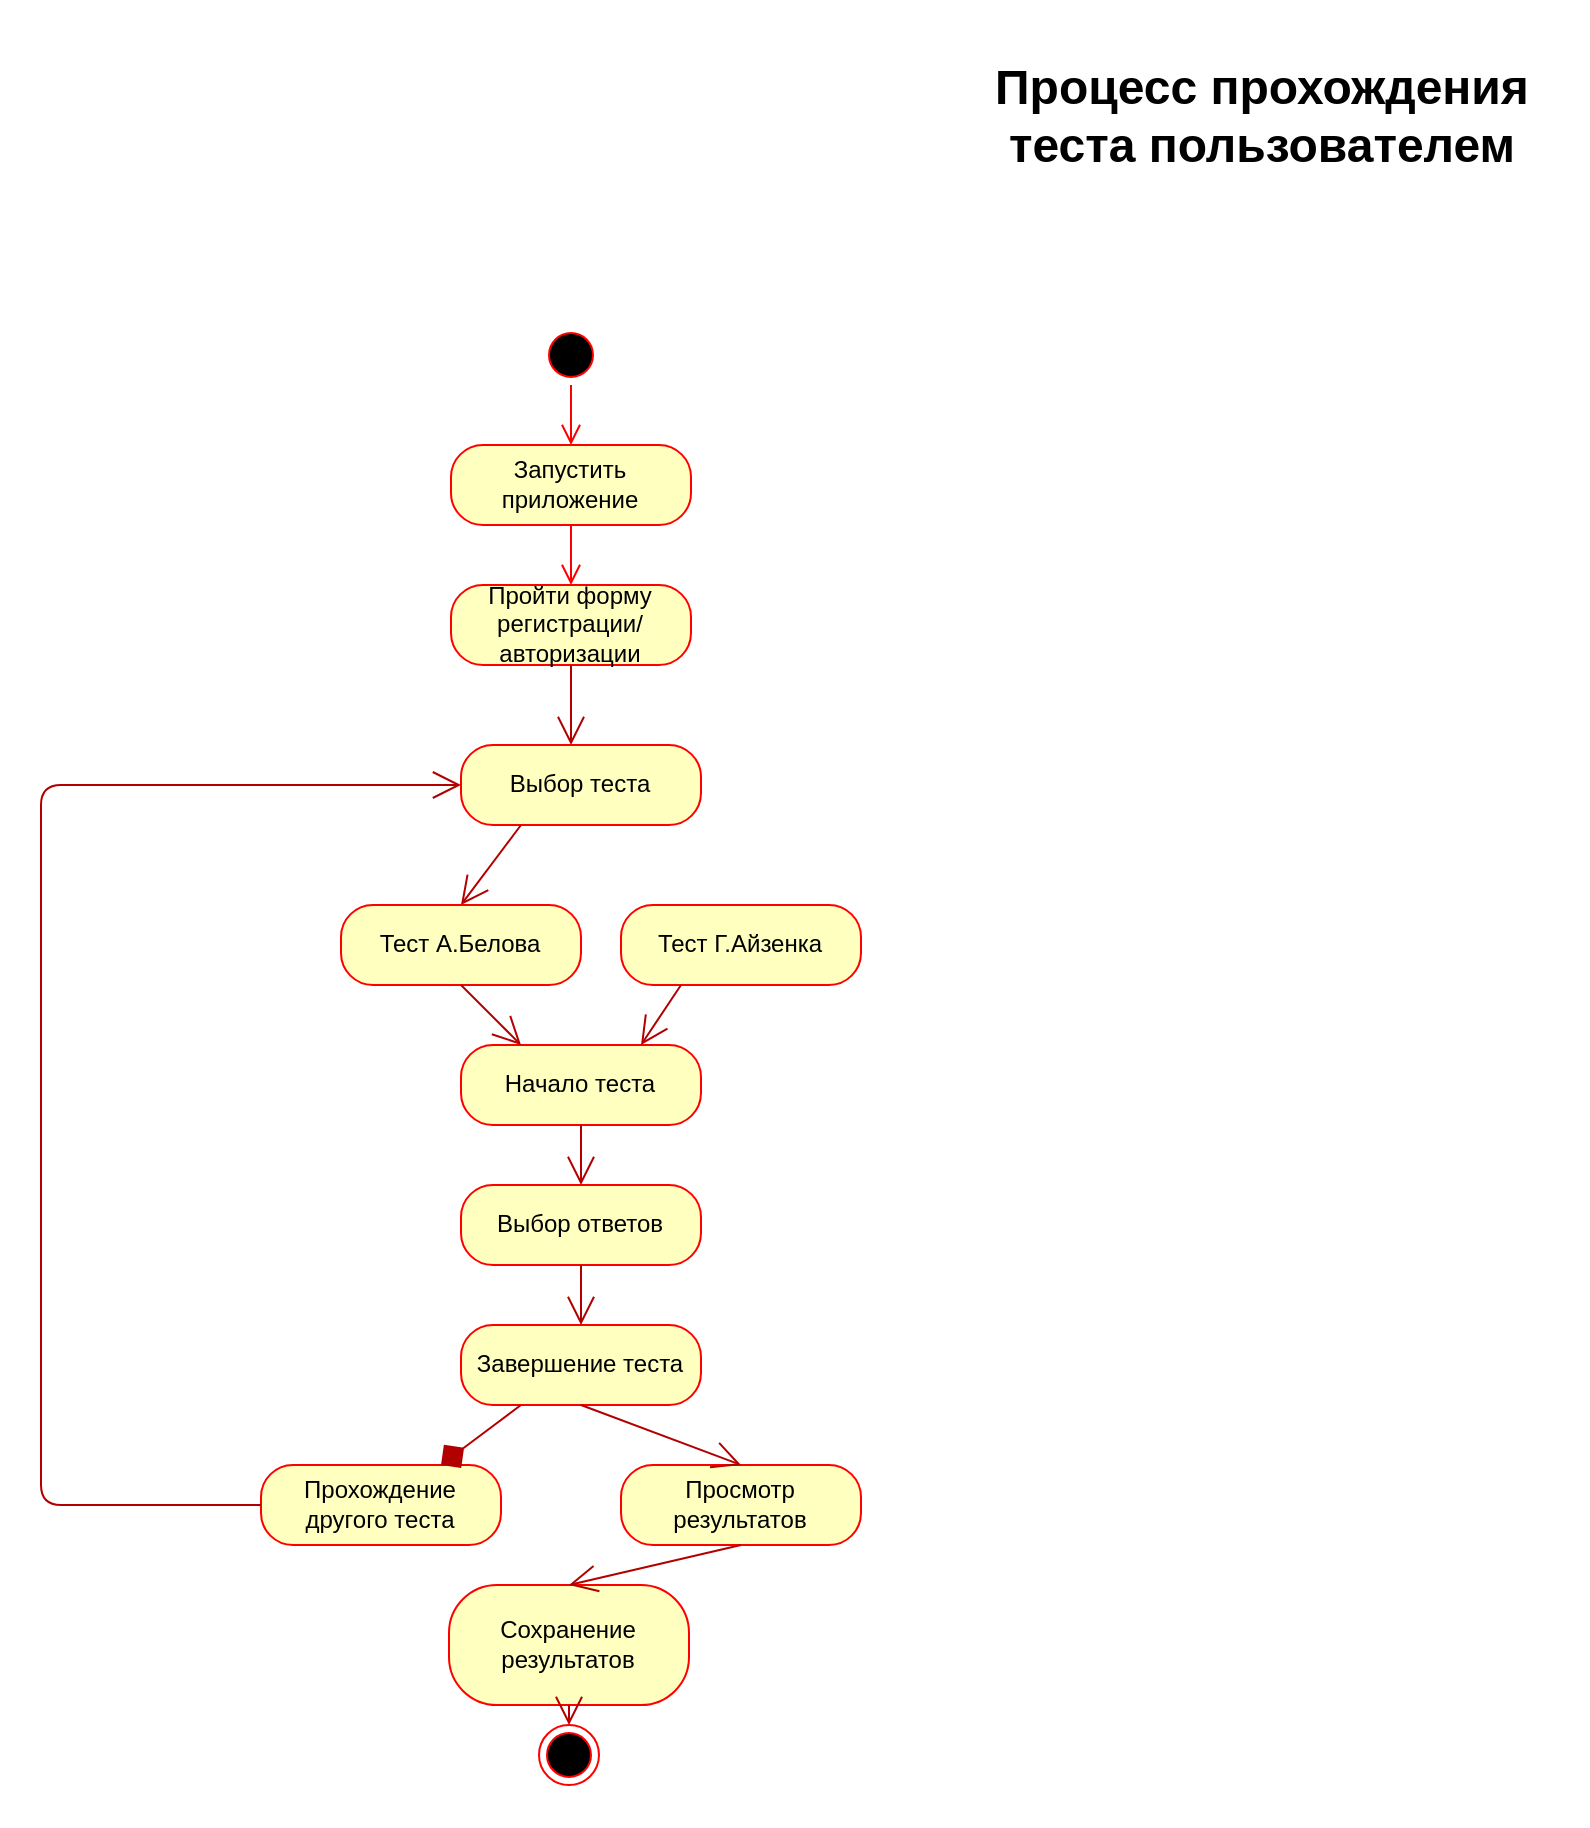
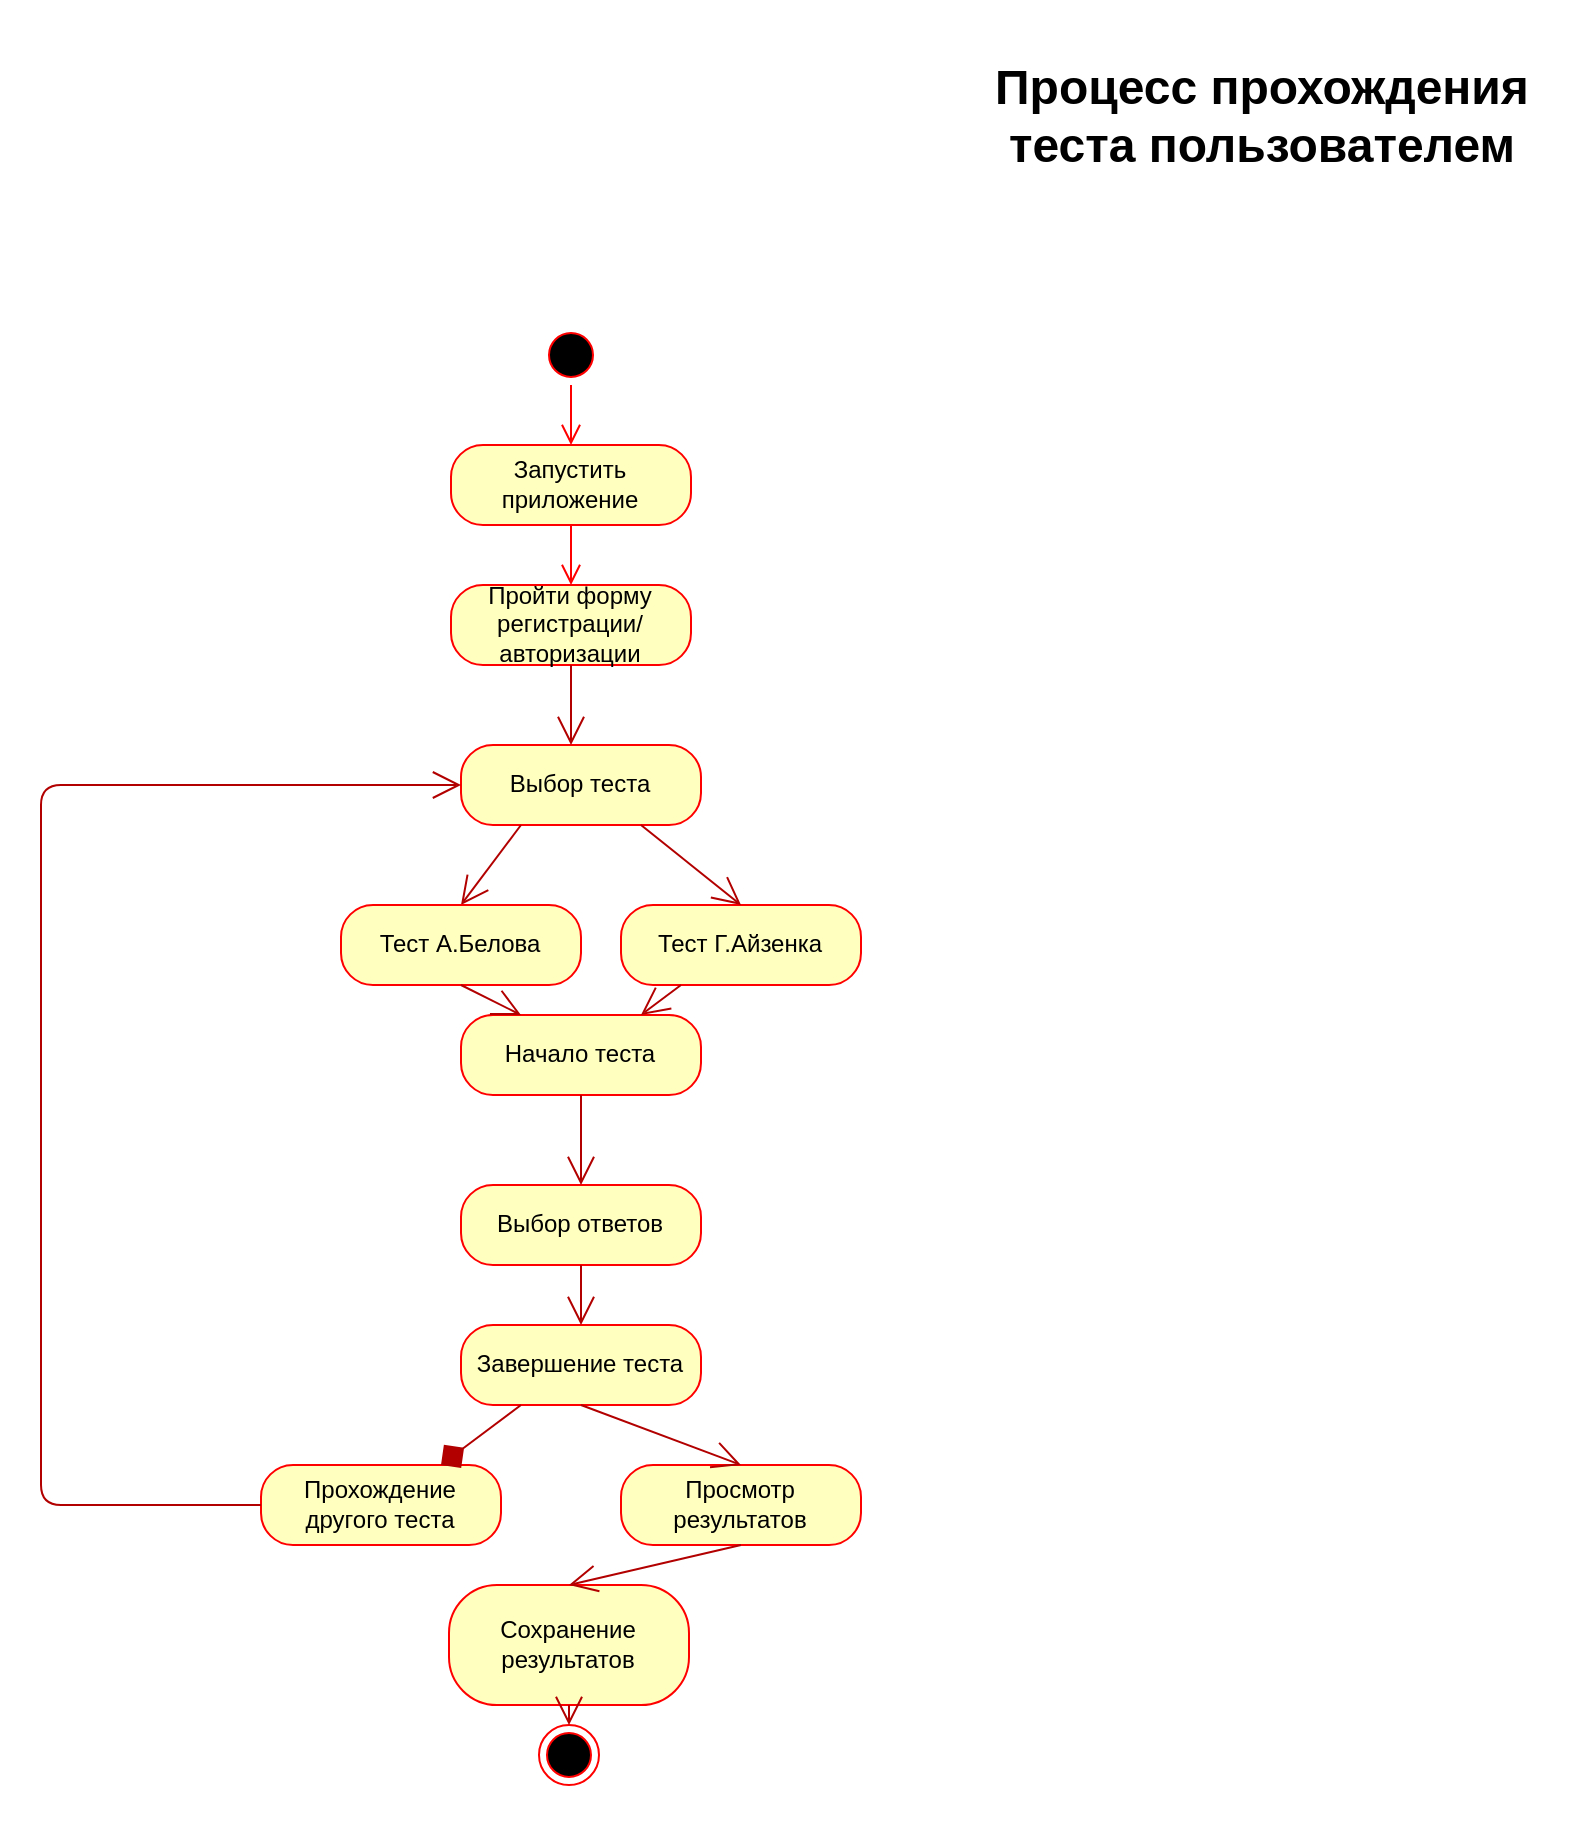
none -> (689, 863)
(581, 1085) -> (581, 1055)
